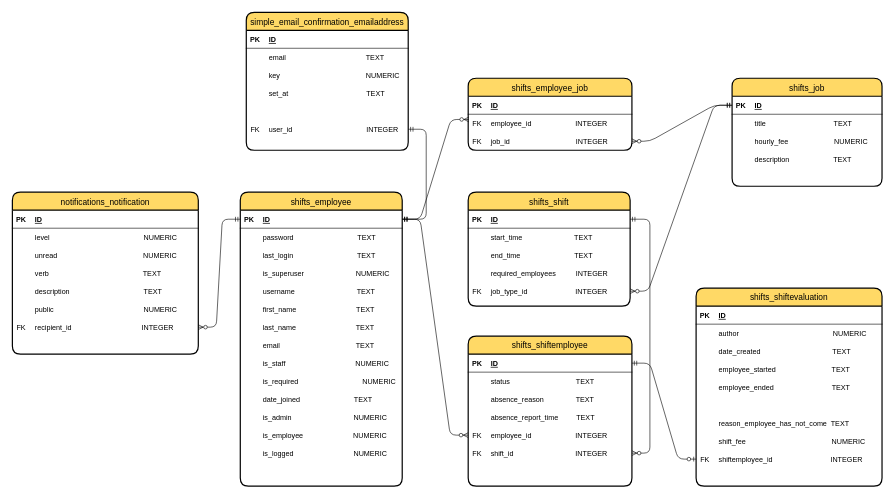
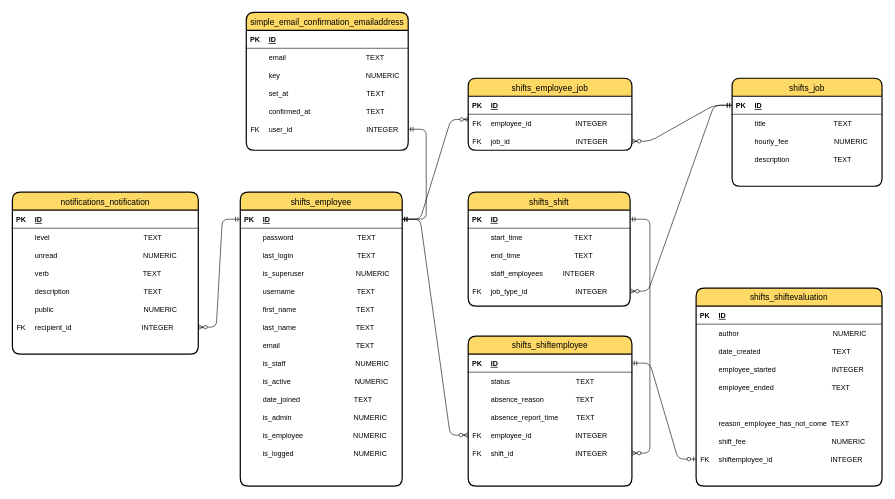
none -> (336, 111)
(130, 238) -> (124, 238)
(555, 274) -> (550, 274)
(802, 370) -> (808, 370)
(347, 382) -> (343, 382)
